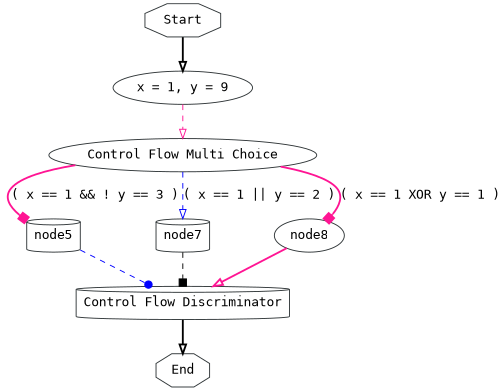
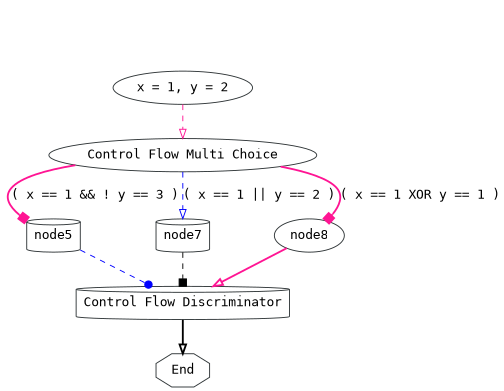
(183, 20) -> none
(183, 88) -> (183, 88)
